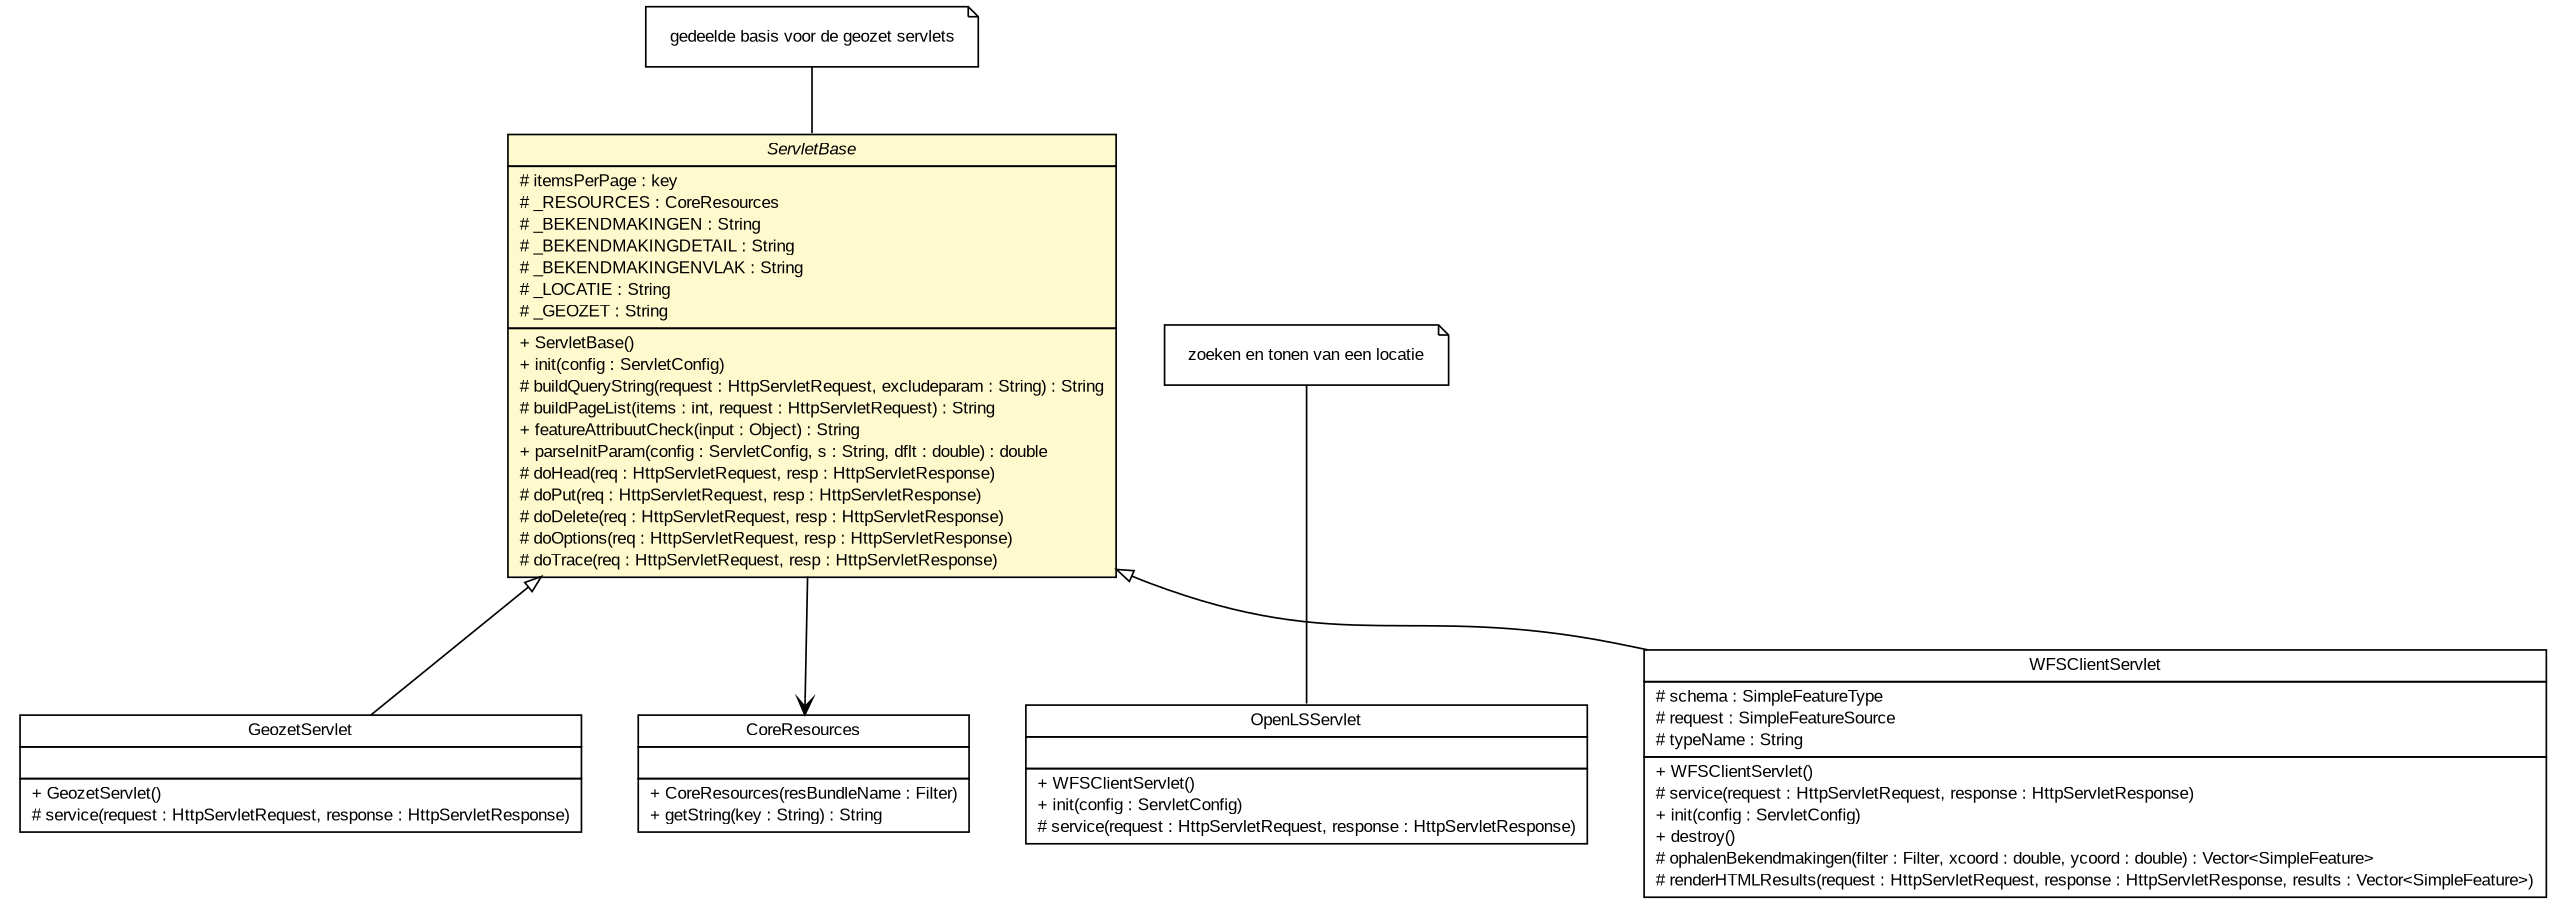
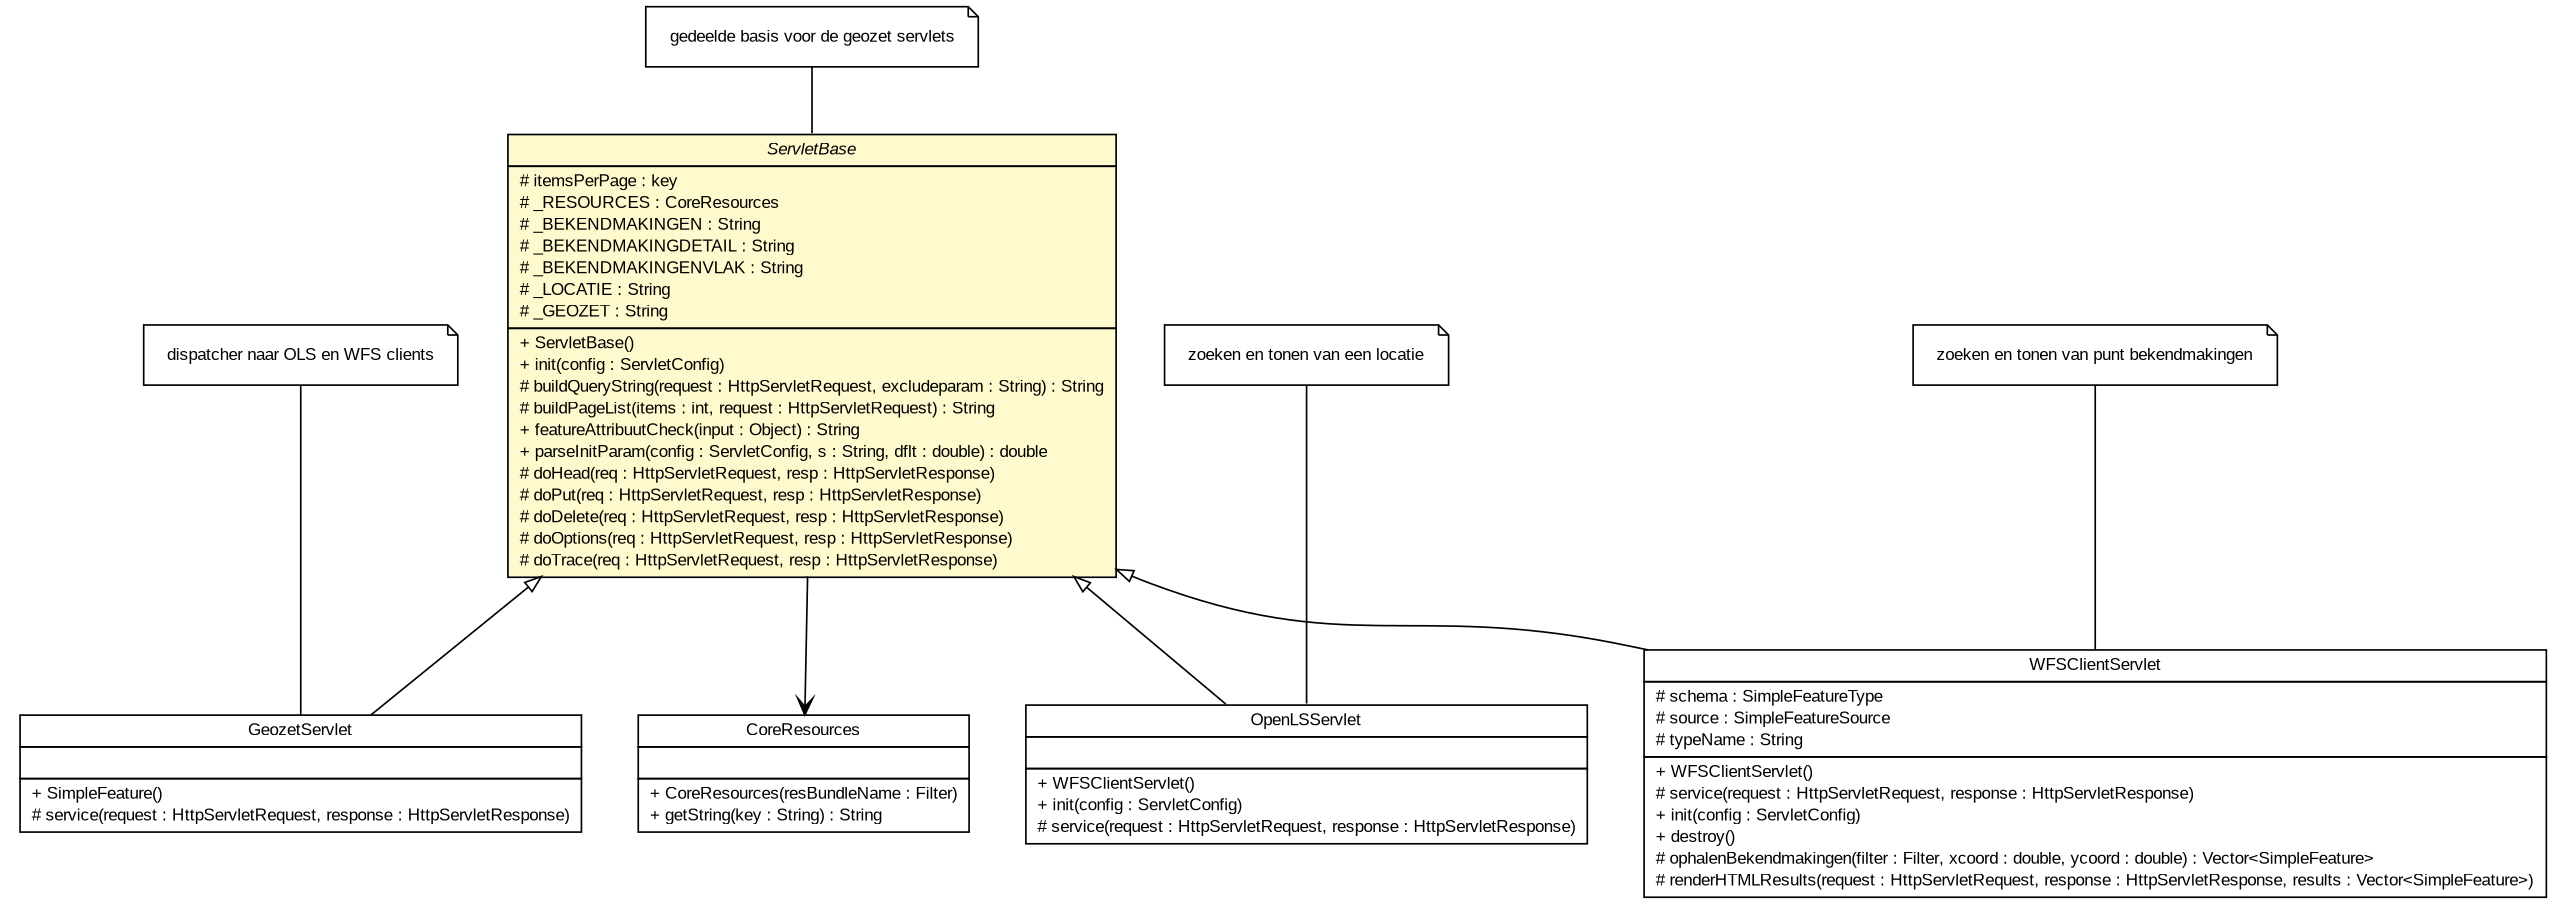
none -> (301, 355)
none -> (2095, 355)
none -> (1156, 646)
(1776, 718) -> (1774, 718)
(97, 794) -> (98, 794)
